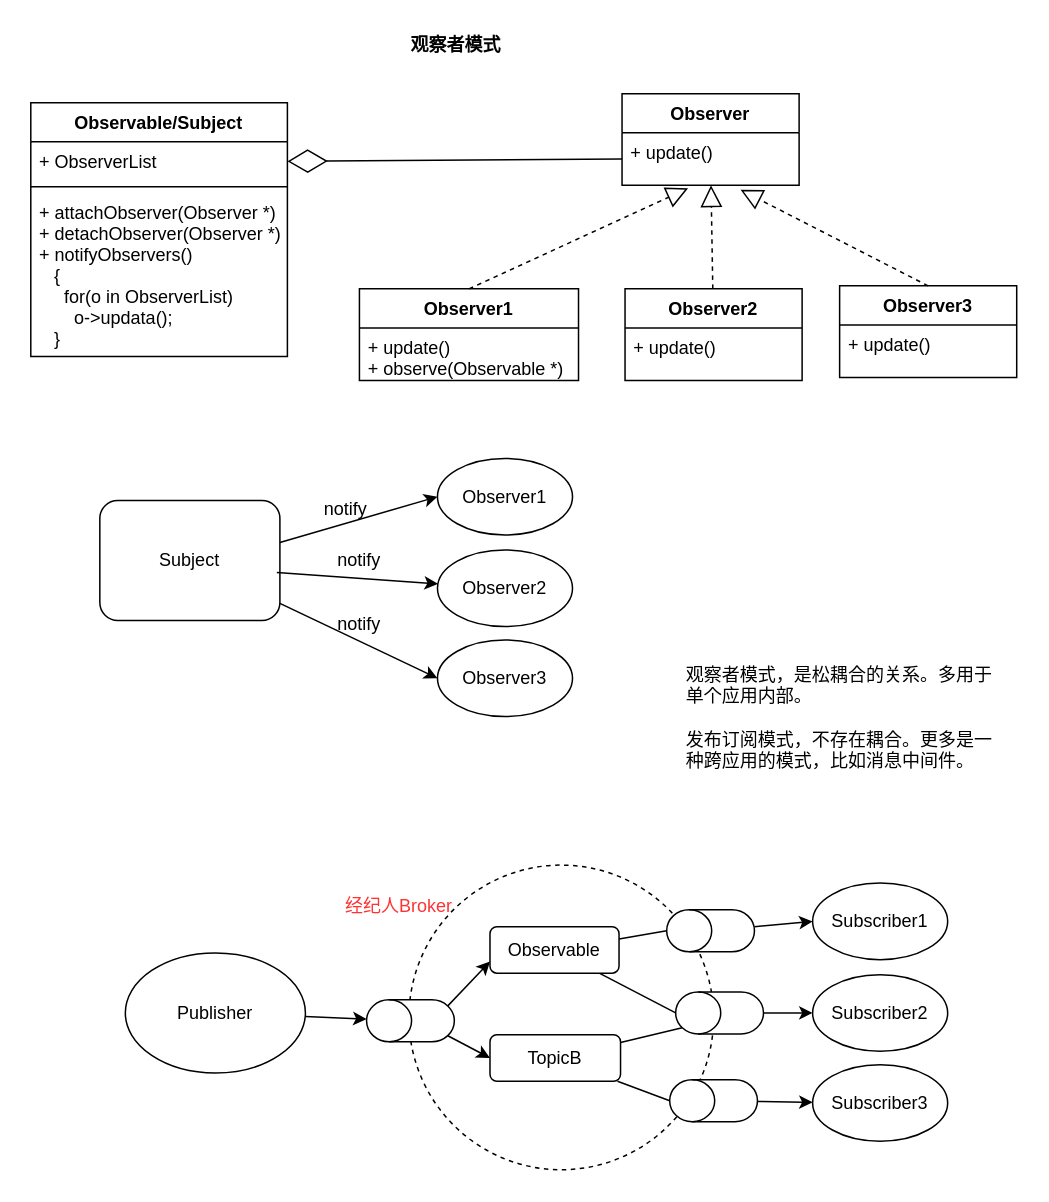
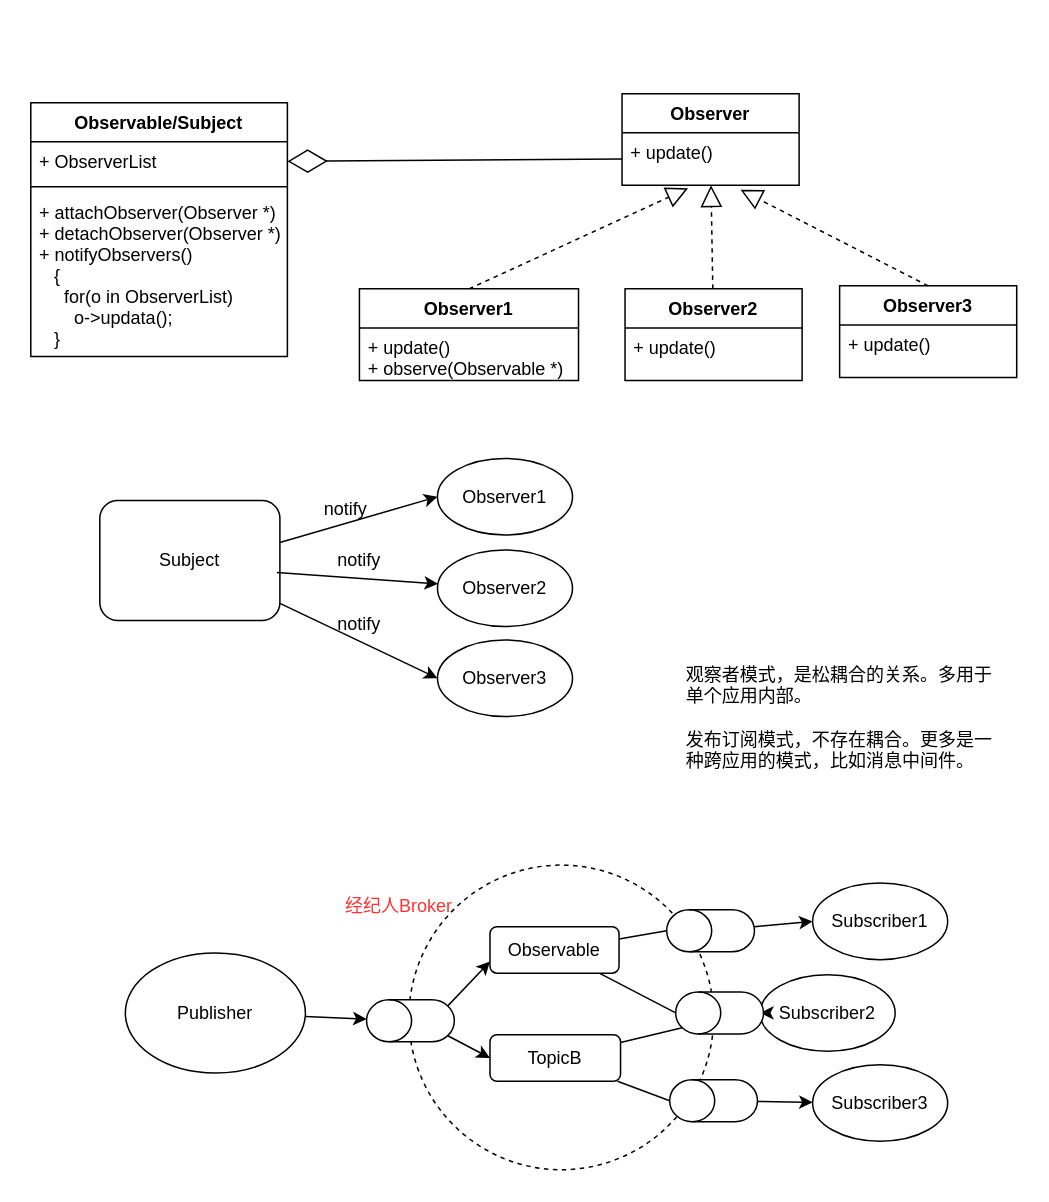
(455, 46) -> none
(880, 1013) -> (827, 1013)
